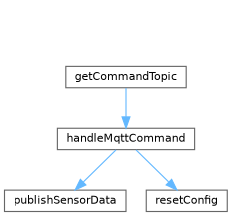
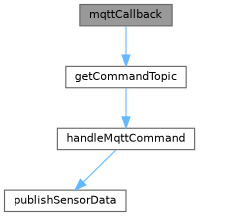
none -> (126, 15)
(187, 201) -> none
